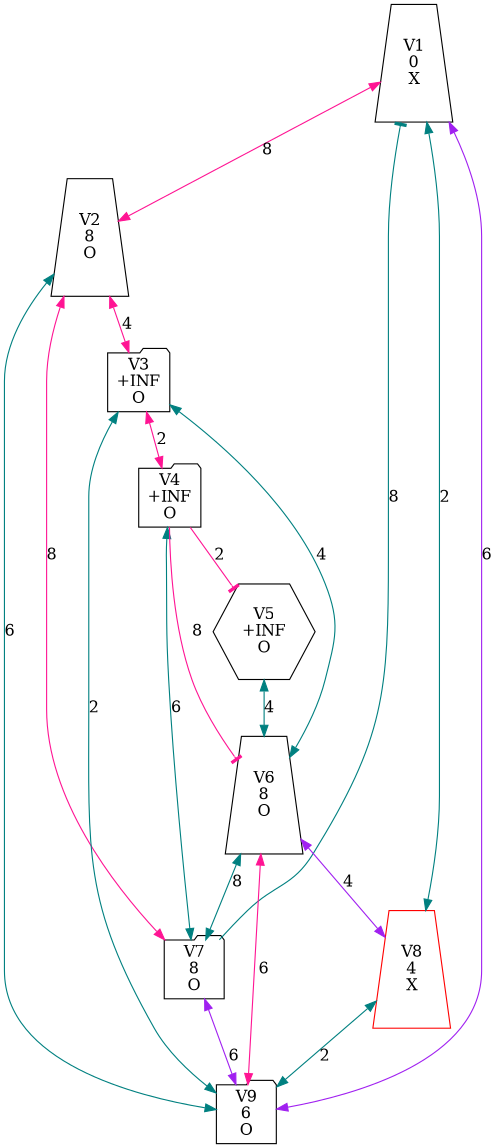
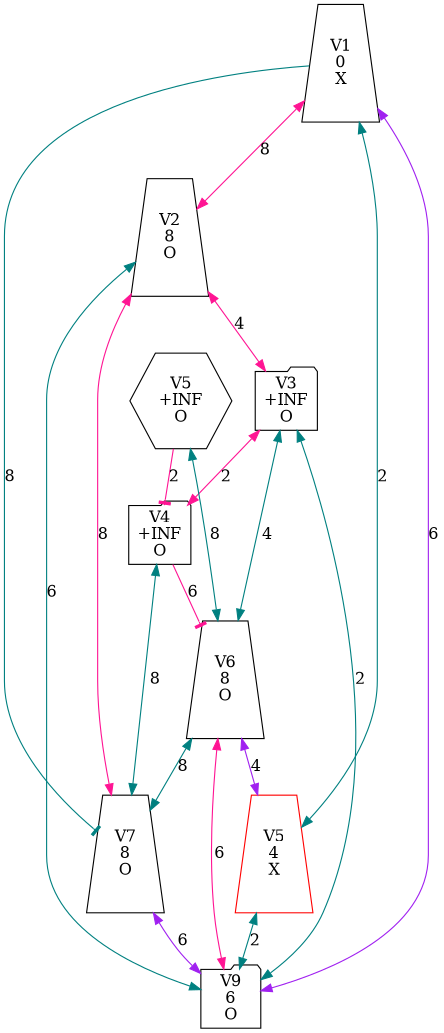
(211, 556) -> (169, 474)
(388, 562) -> (4, 357)
(198, 632) -> (193, 593)
(176, 708) -> (155, 680)
(270, 708) -> (215, 535)
(194, 969) -> (125, 854)
(412, 969) -> (274, 854)
